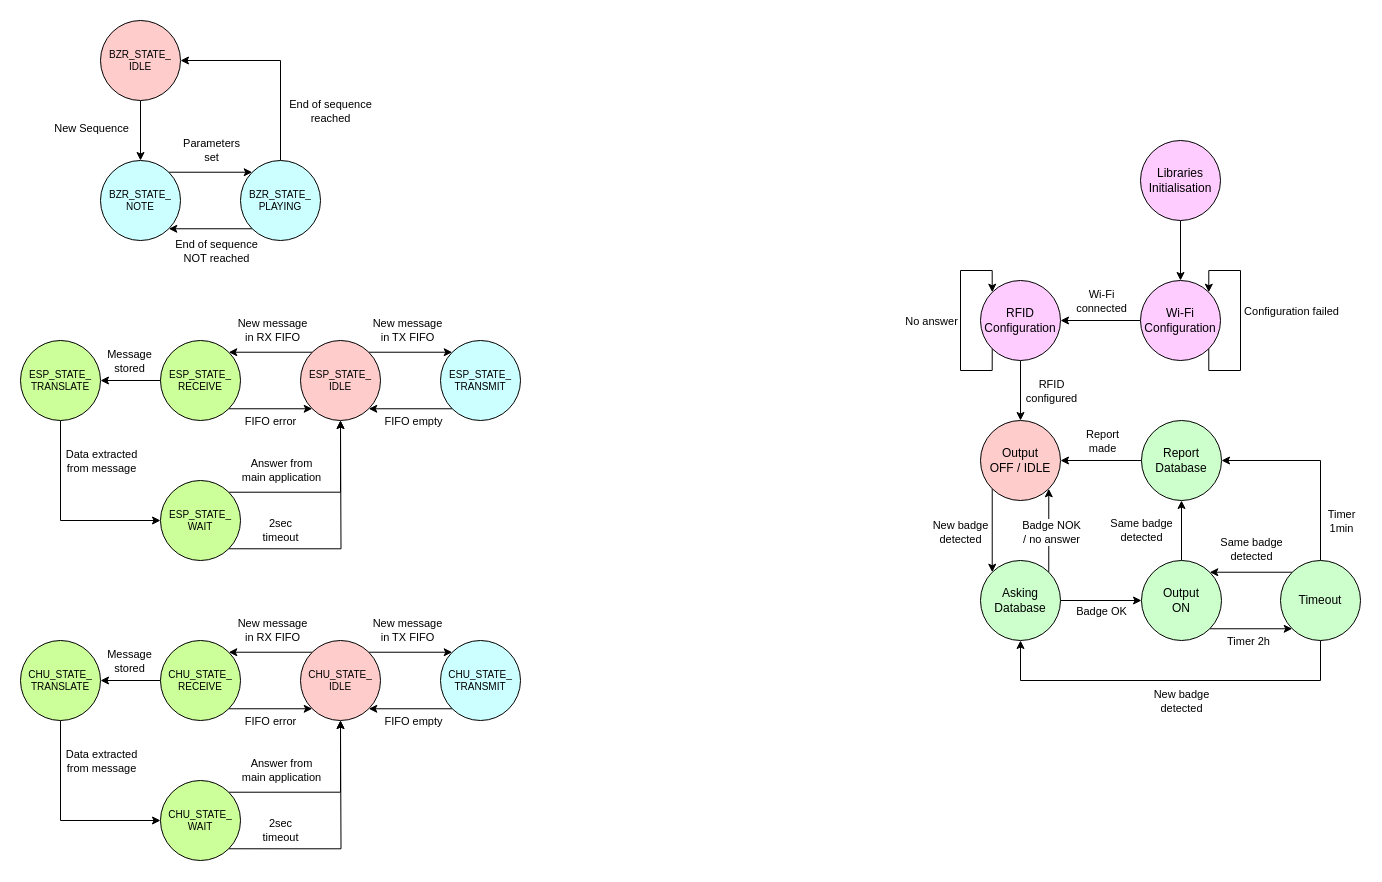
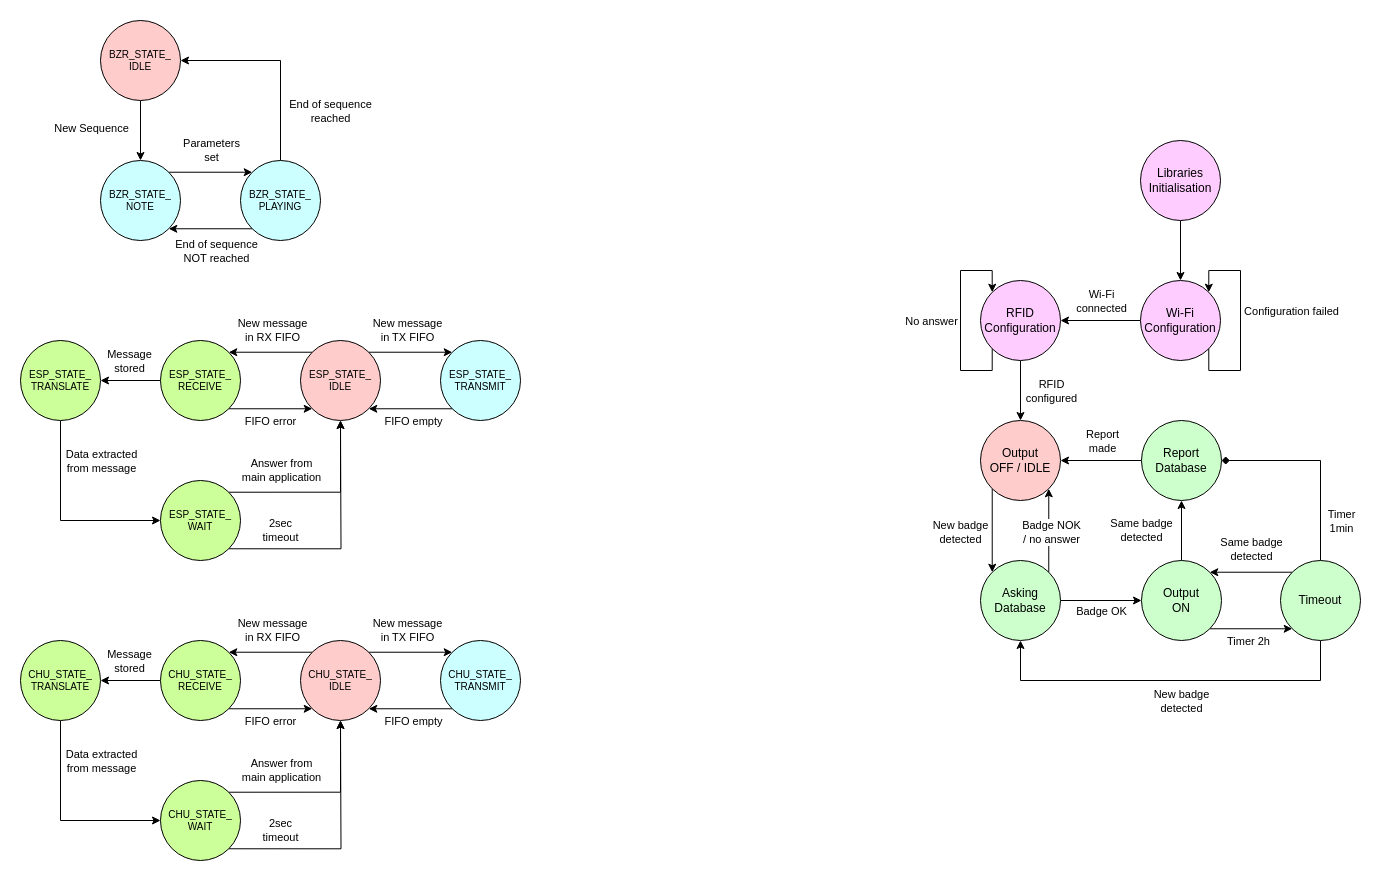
(1229, 461) -> (1230, 461)
